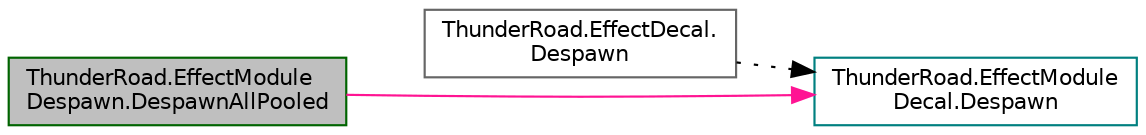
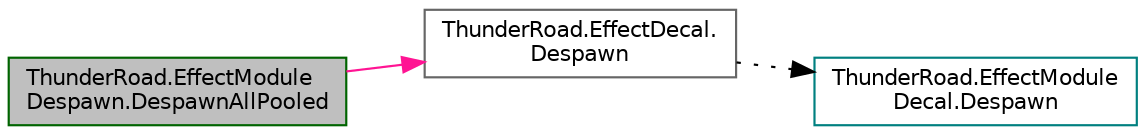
(569, 97) -> (374, 68)
